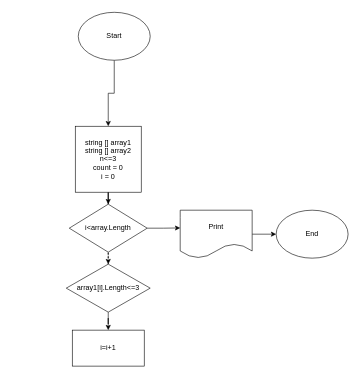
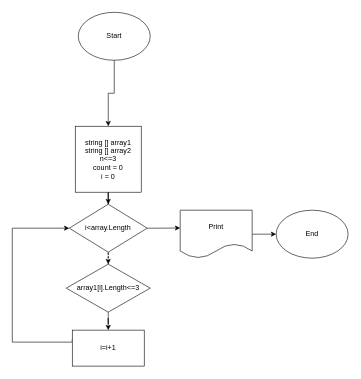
none -> (12, 342)
